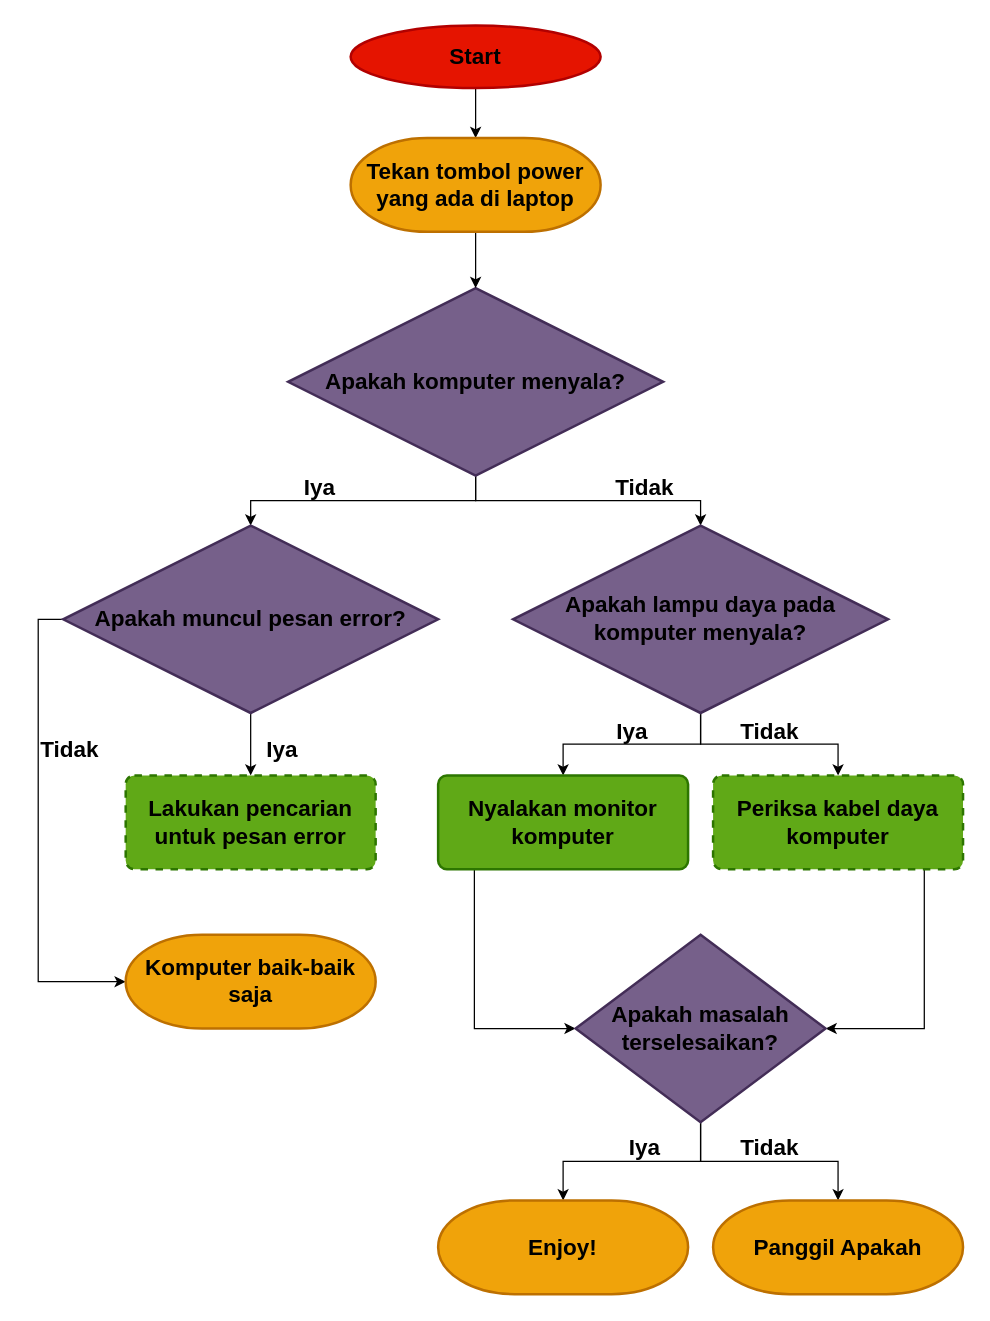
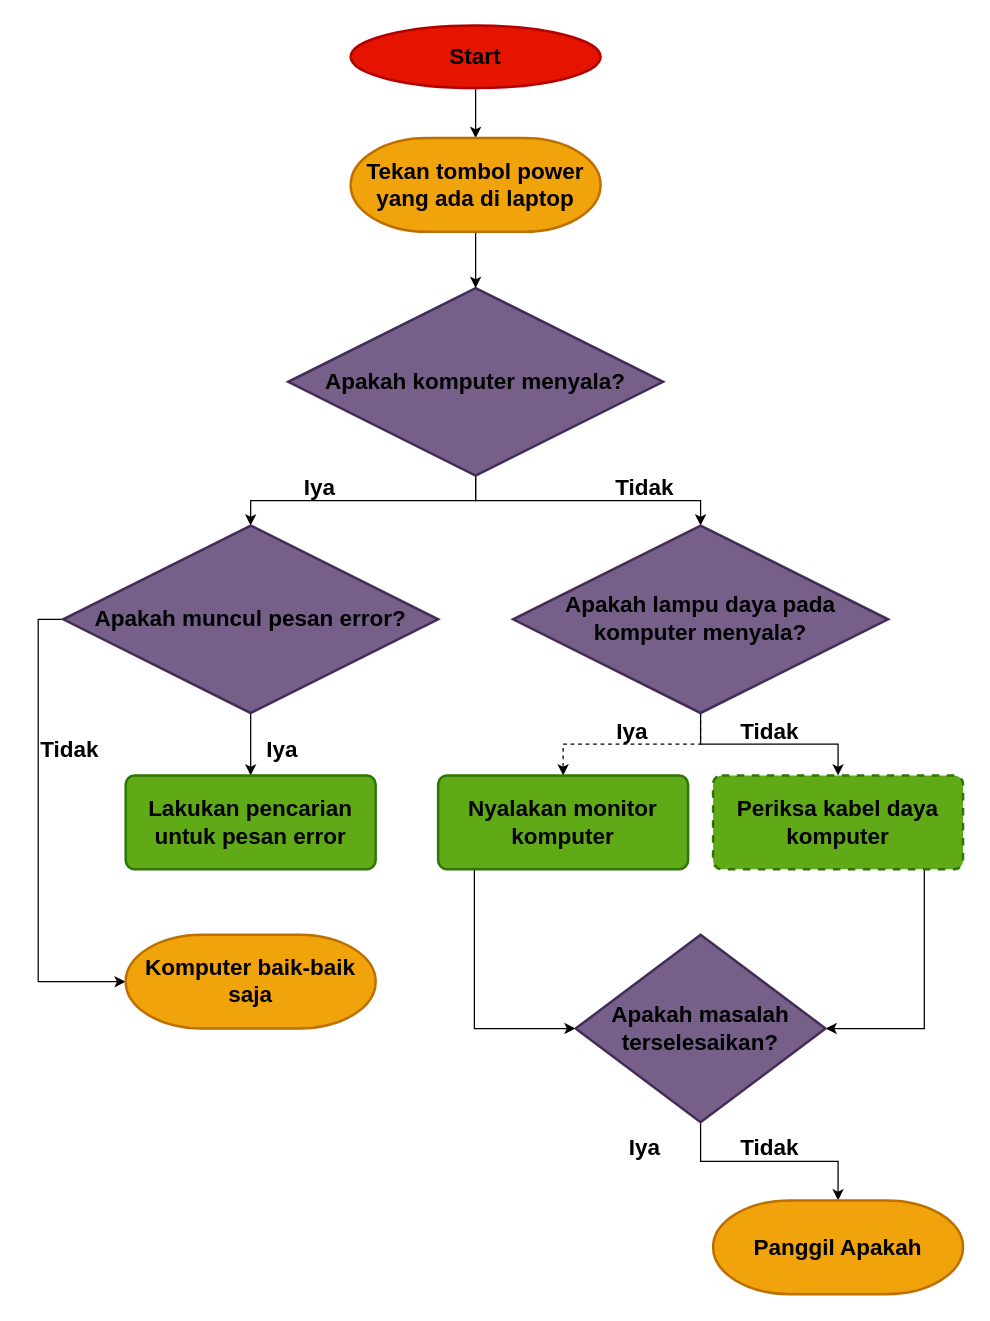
(621, 744) -> (621, 744)
(251, 823) -> (251, 823)
(615, 1162) -> none
(563, 1248) -> none
